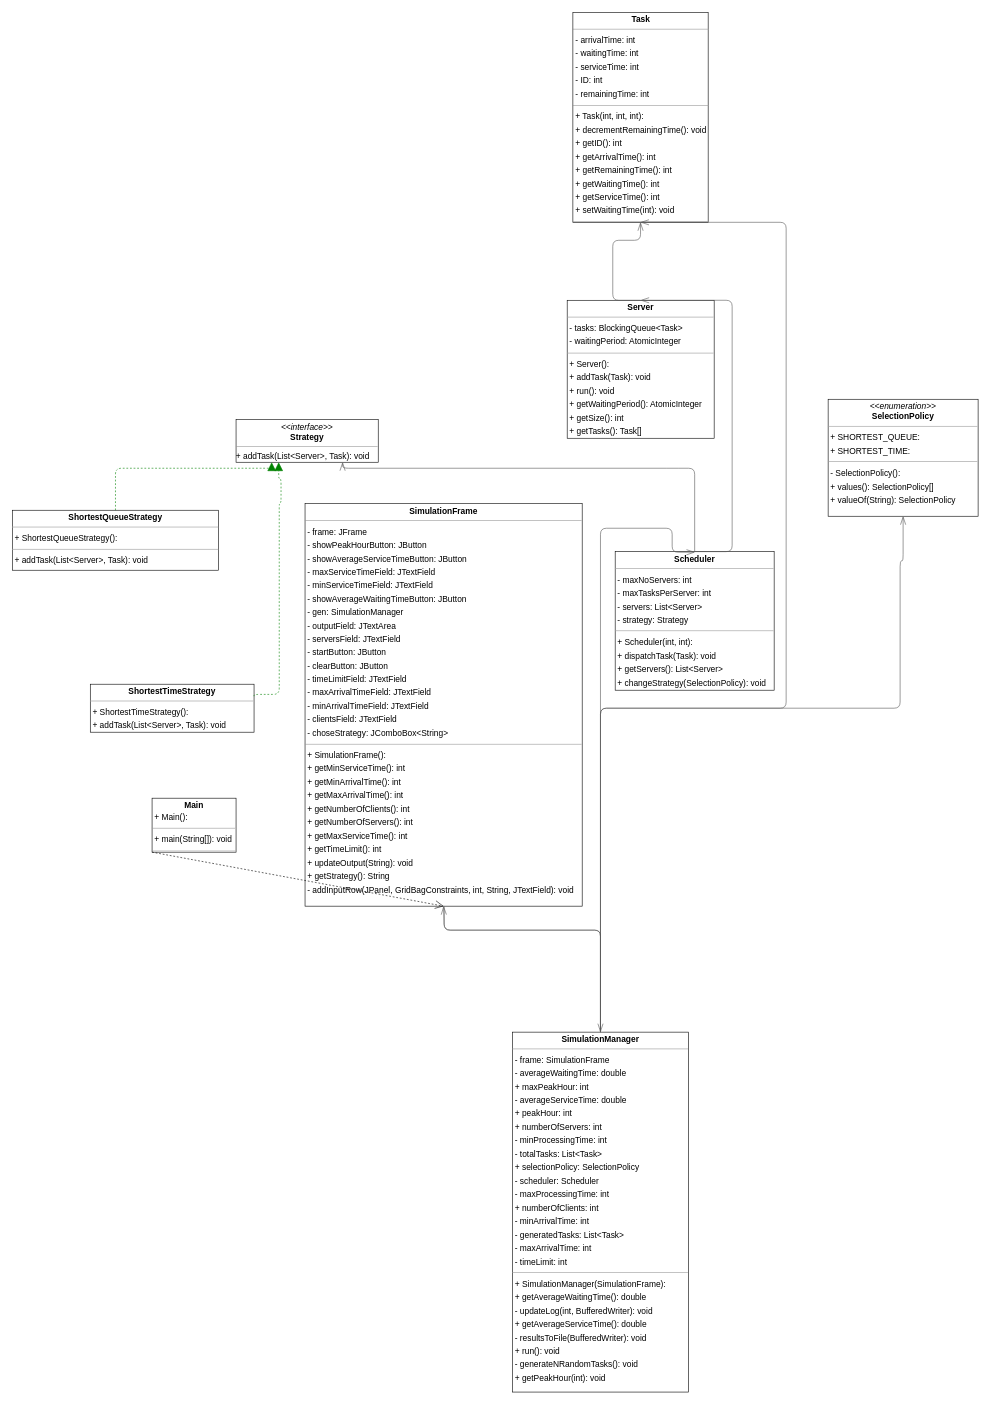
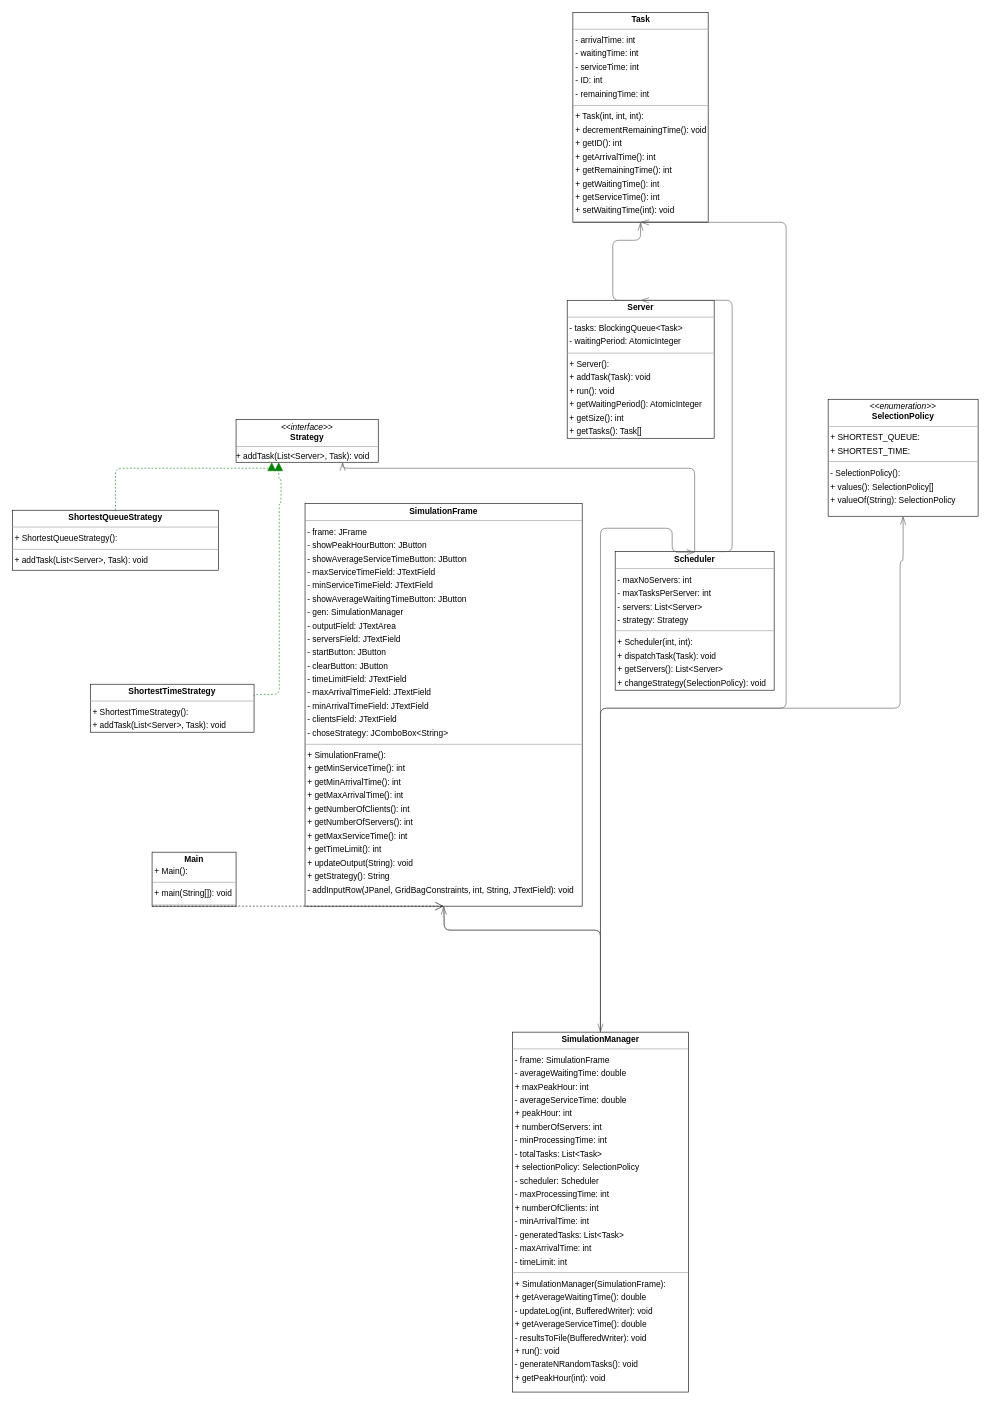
(194, 825) -> (194, 879)
